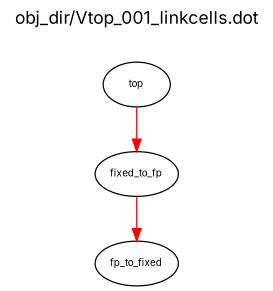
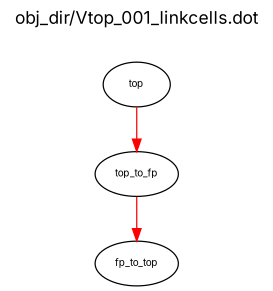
(137, 174) -> (137, 174)
(137, 264) -> (137, 264)
